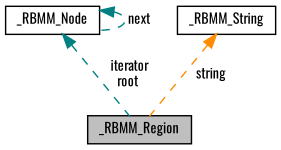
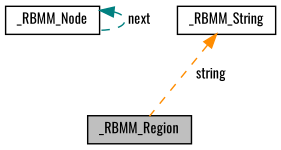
(101, 81) -> none
